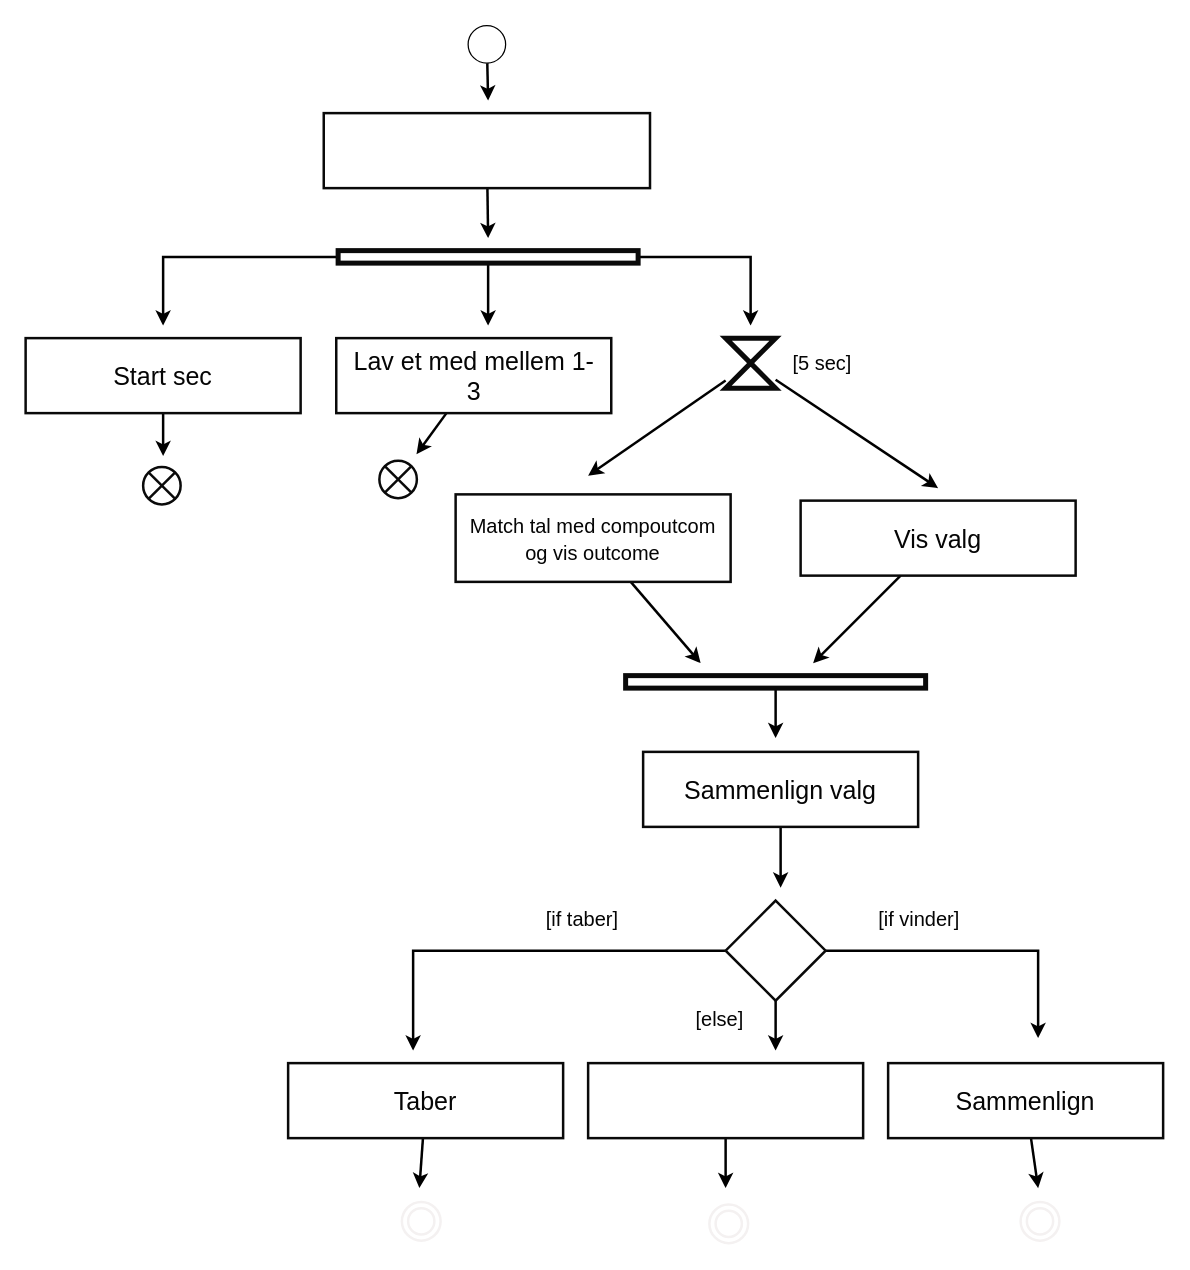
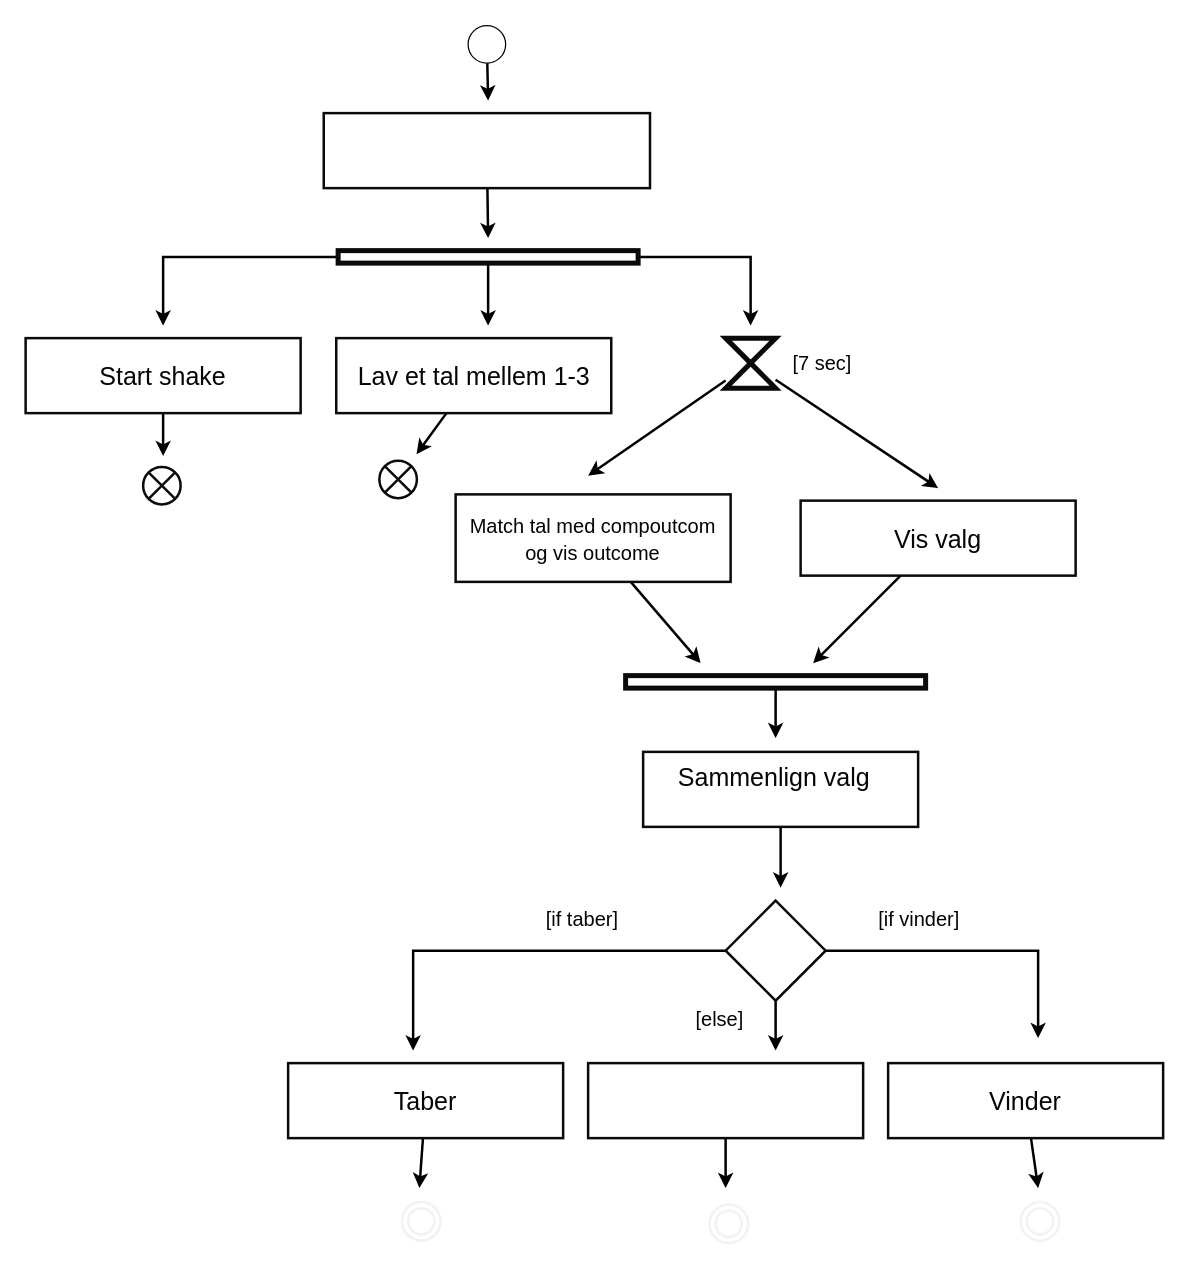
(823, 363) -> (823, 363)
(163, 376) -> (163, 376)
(474, 376) -> (474, 376)
(781, 789) -> (774, 777)
(1026, 1101) -> (1026, 1101)
